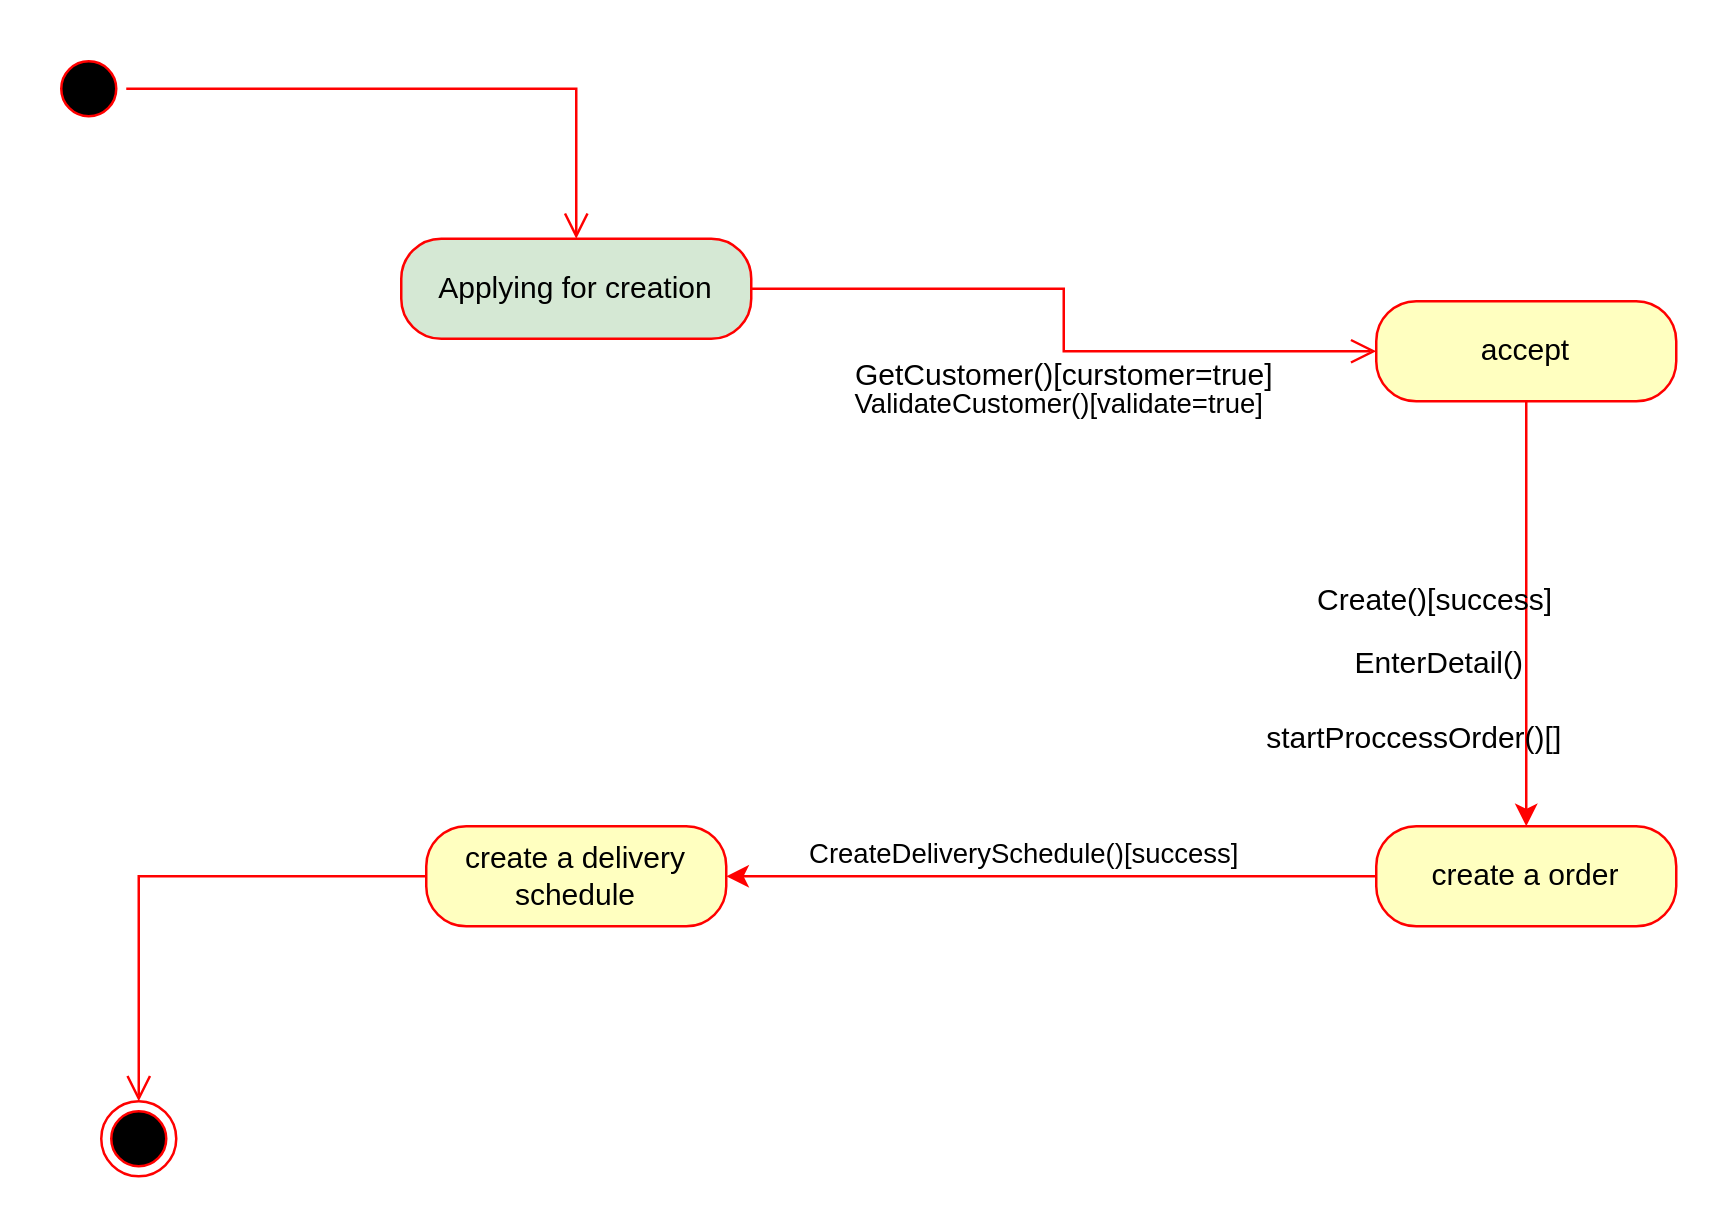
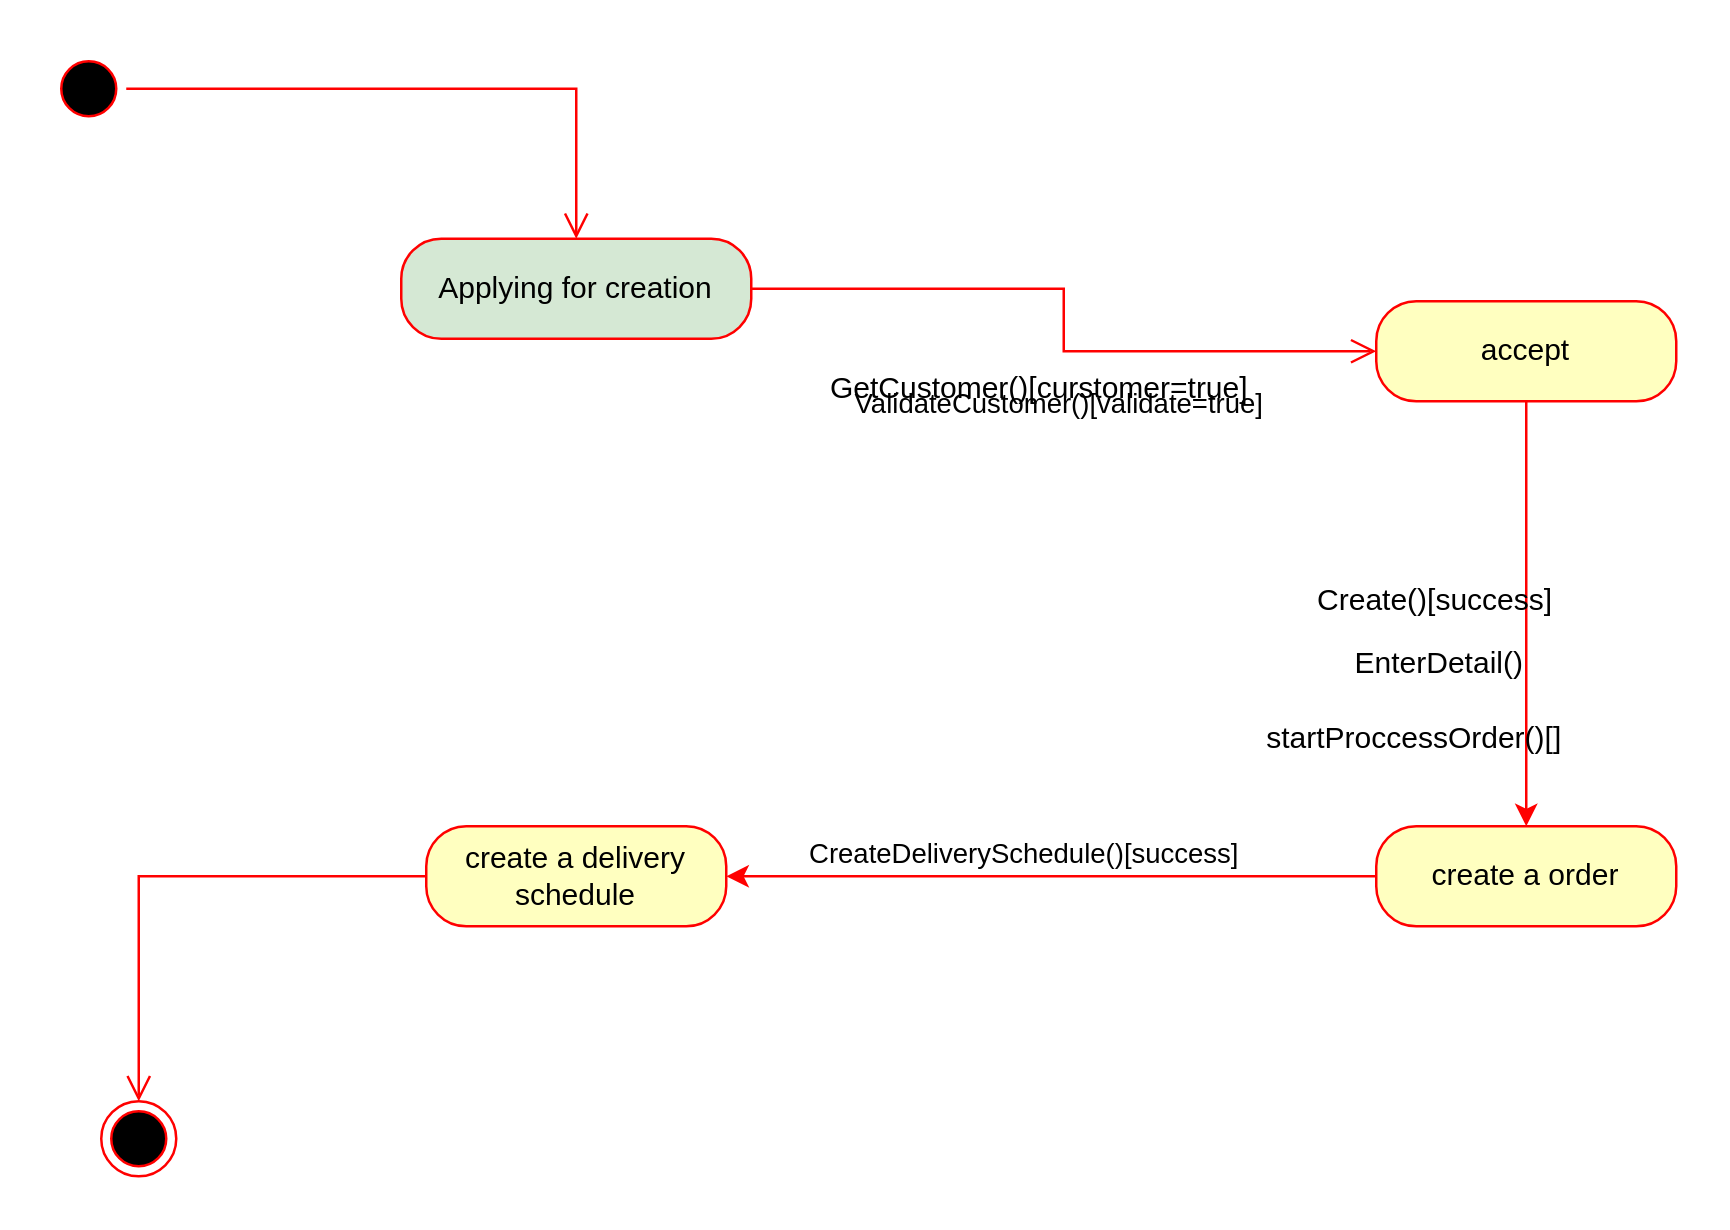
(1064, 376) -> (1039, 389)
